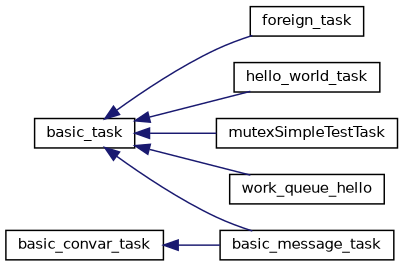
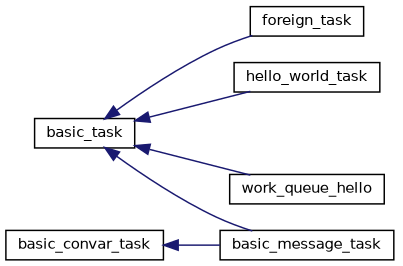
(307, 133) -> none
